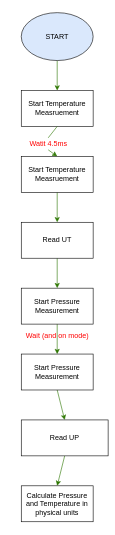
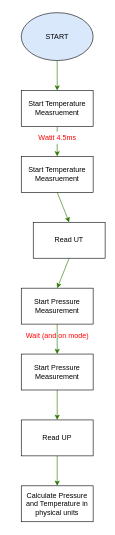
(48, 144) -> (57, 138)
(57, 240) -> (69, 240)
(65, 438) -> (57, 438)
